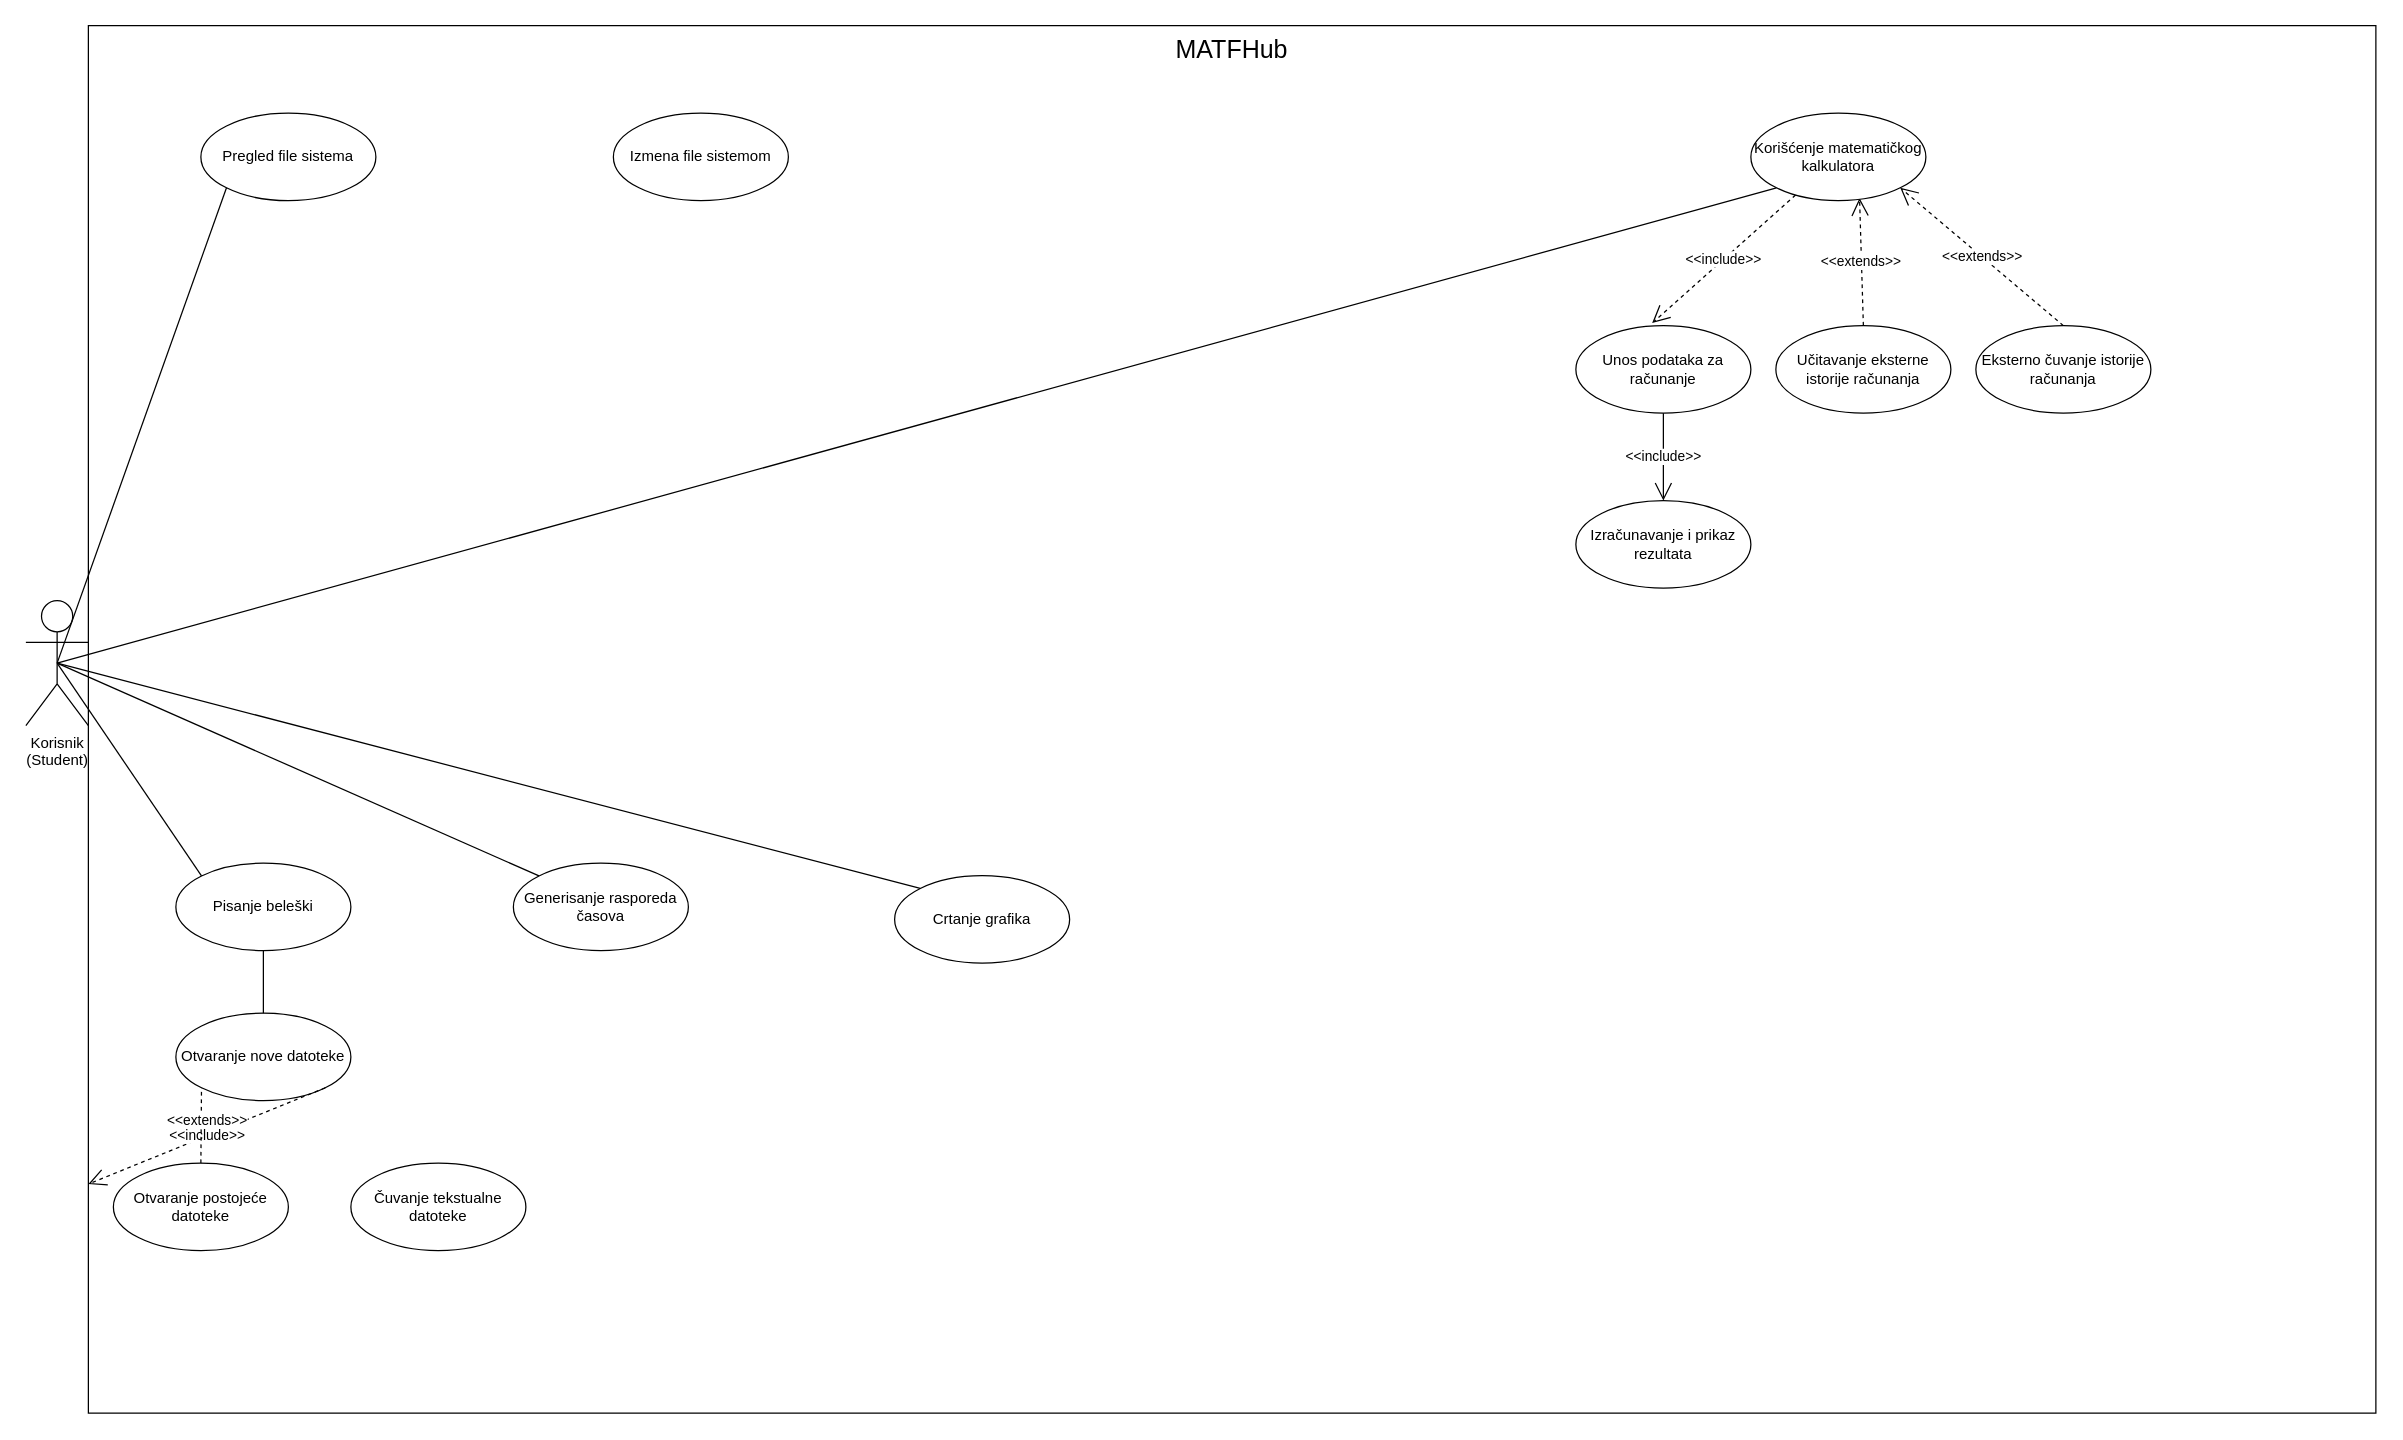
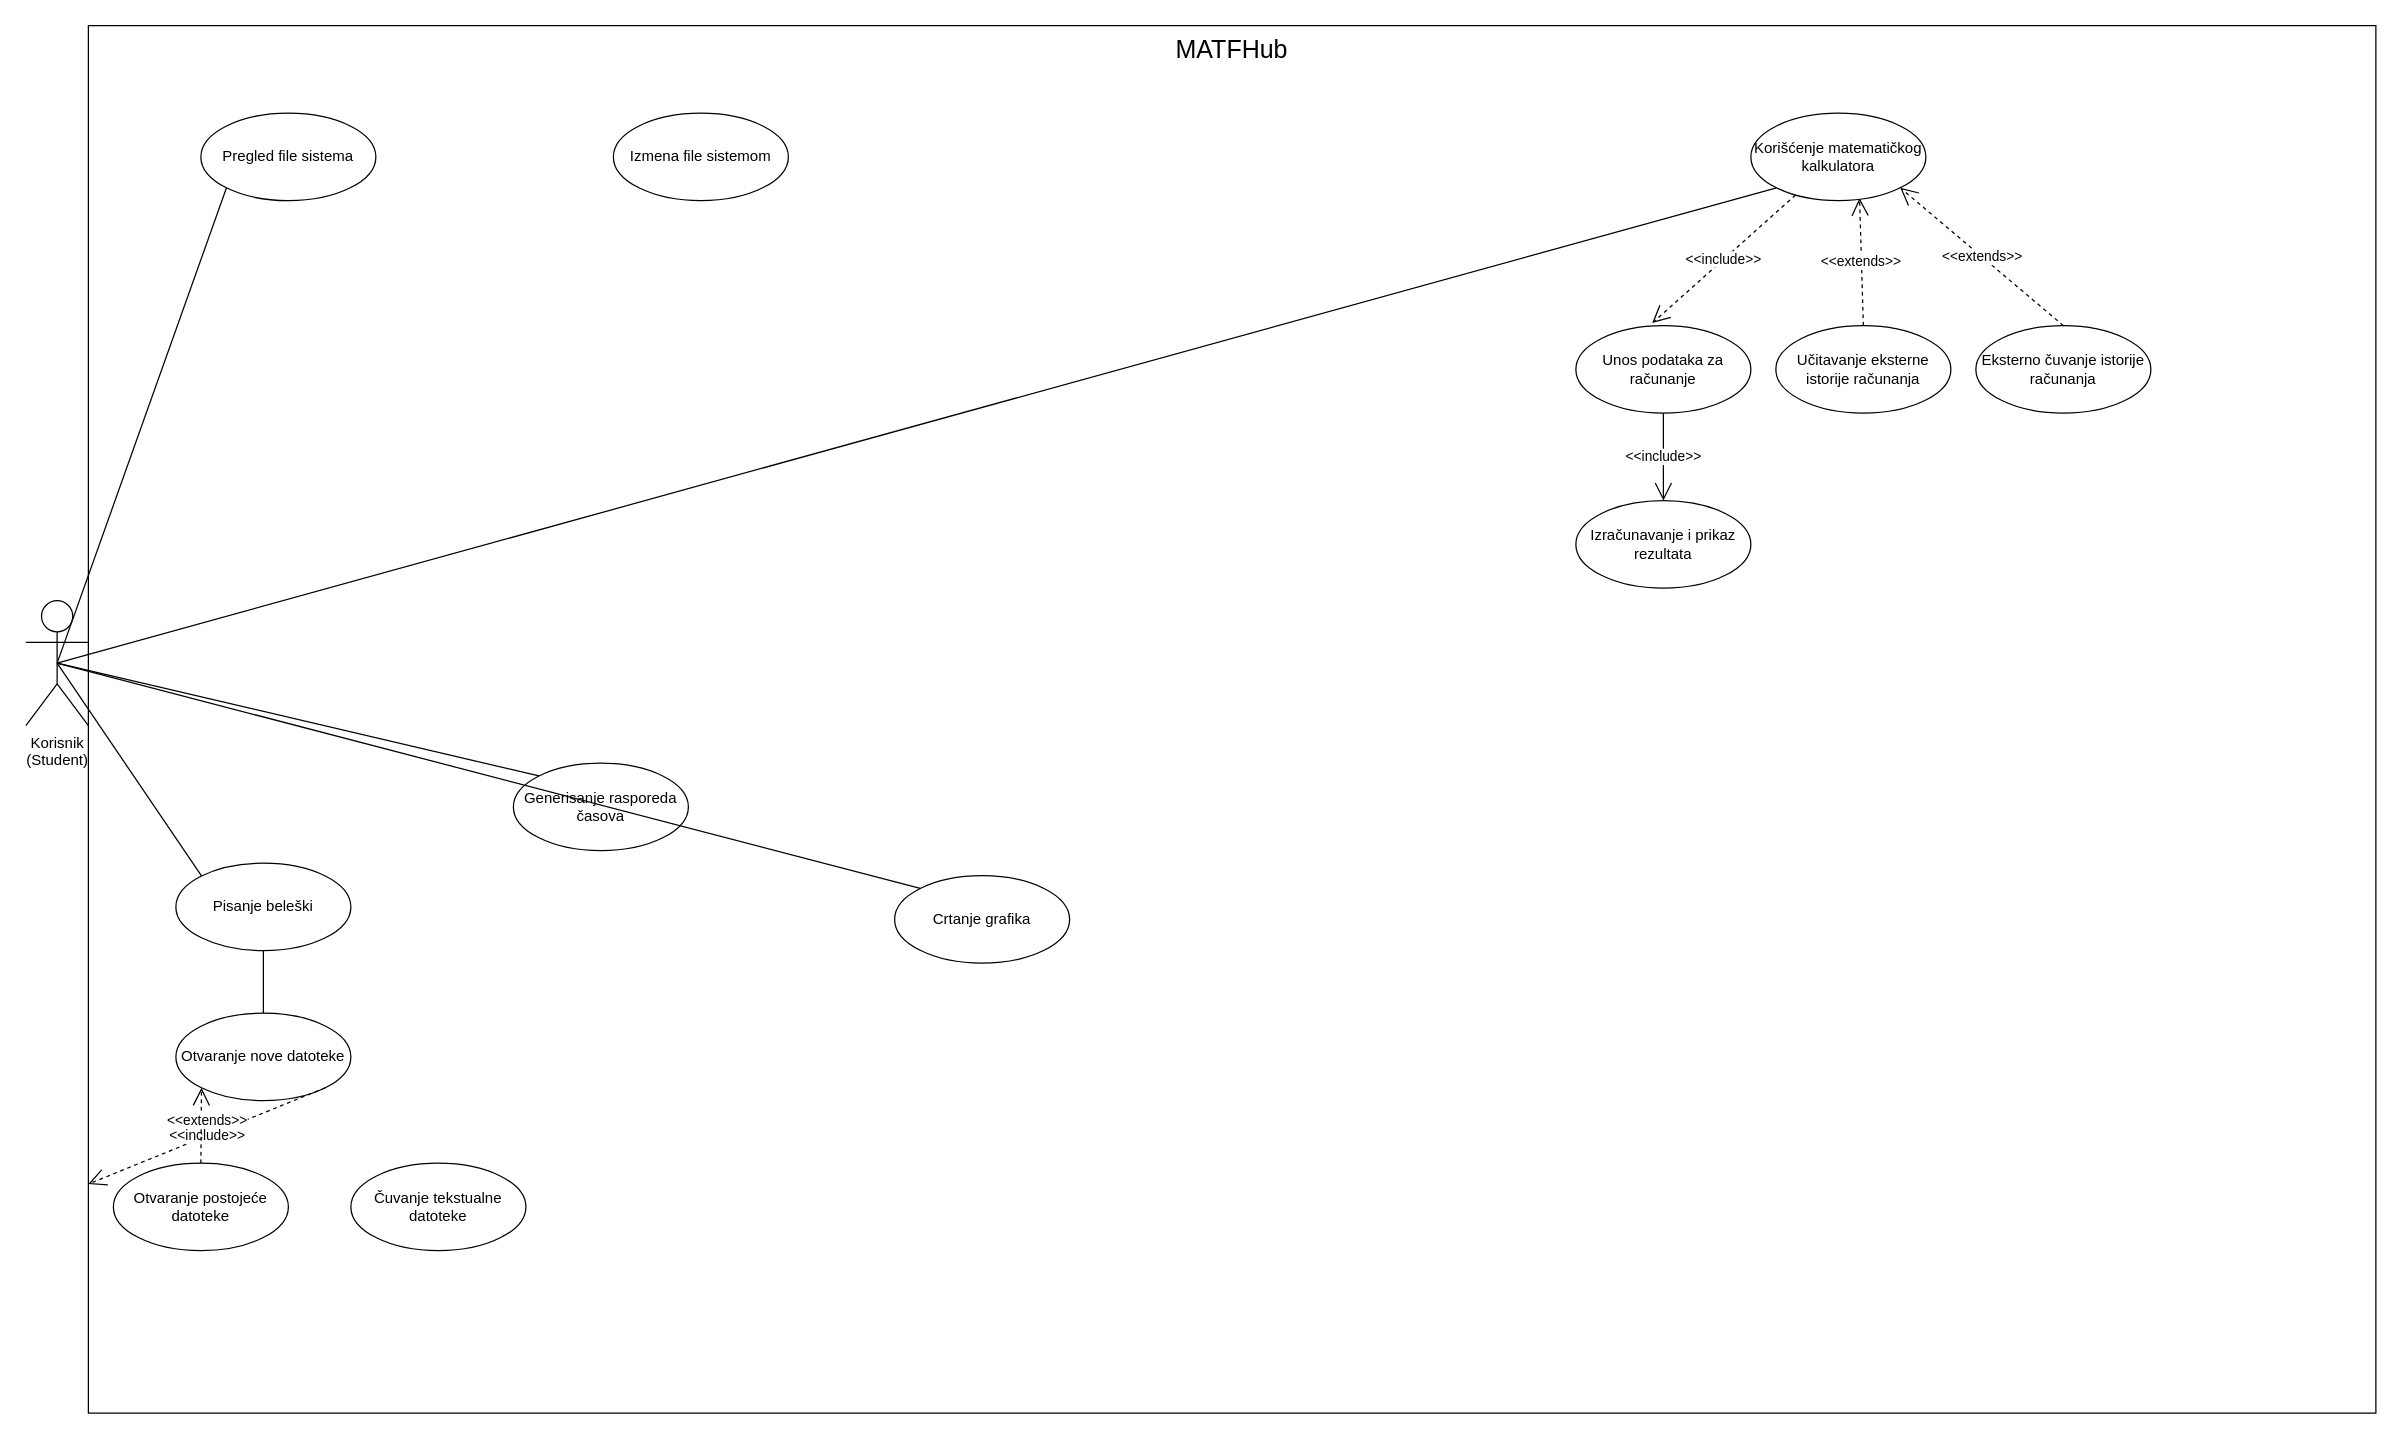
(601, 907) -> (601, 807)
(201, 1092) -> (201, 1094)
